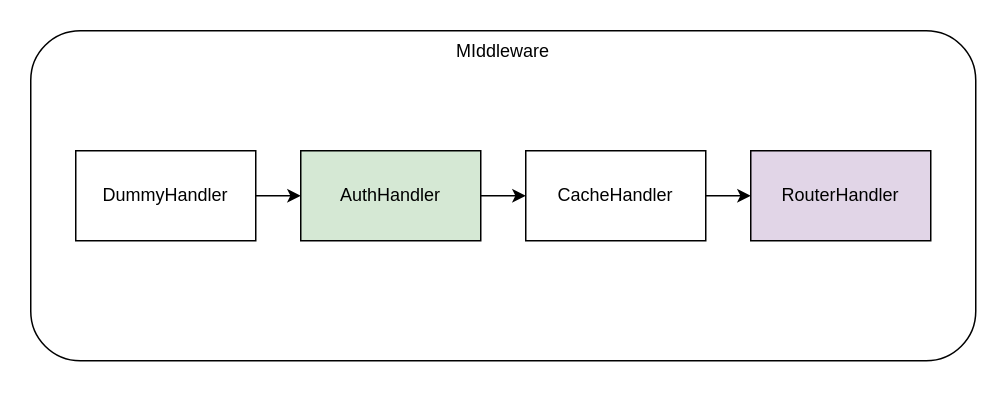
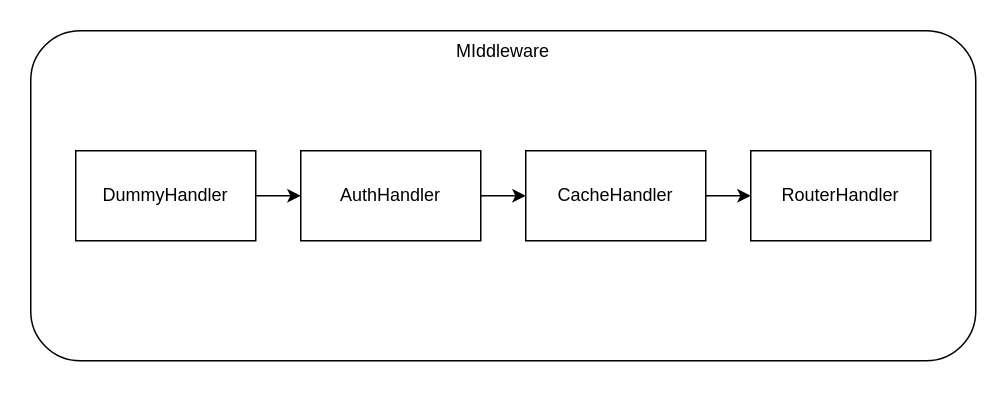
(391, 196) -> (391, 196)
(841, 196) -> (841, 196)
